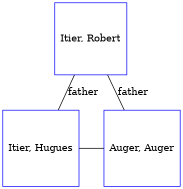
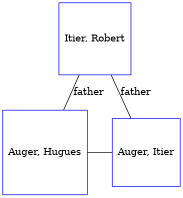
(41, 148) -> (45, 152)
(142, 148) -> (146, 152)
